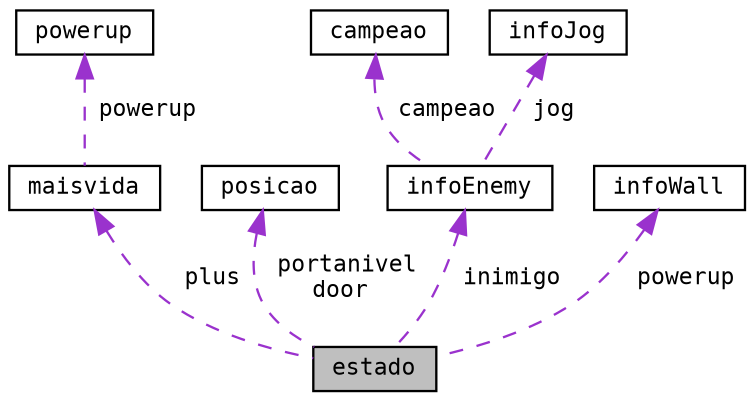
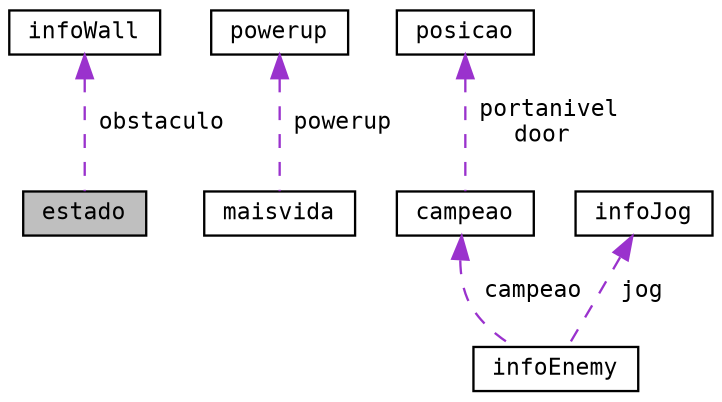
(680, 278) -> (155, 123)
(434, 293) -> none
(262, 302) -> (465, 135)
(194, 318) -> none
